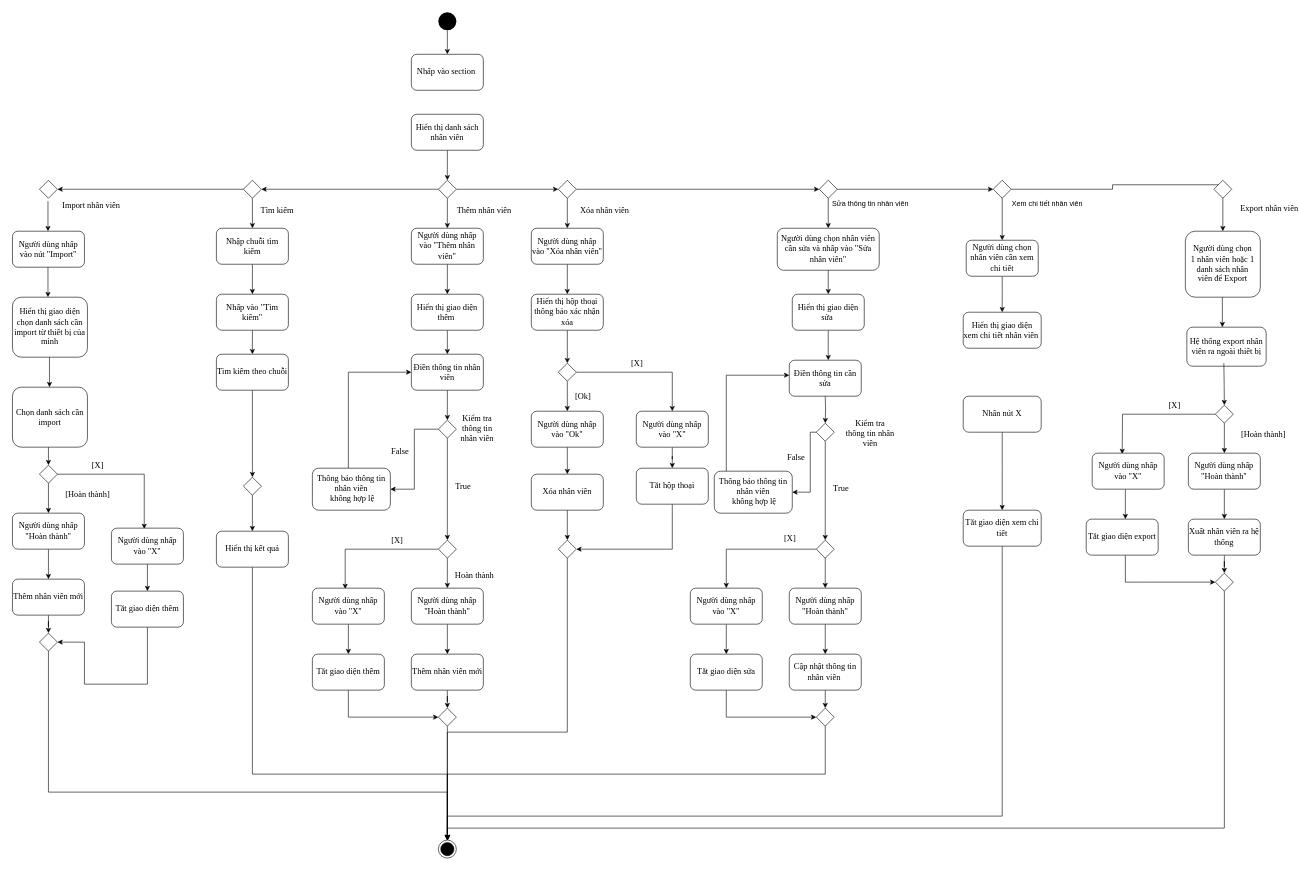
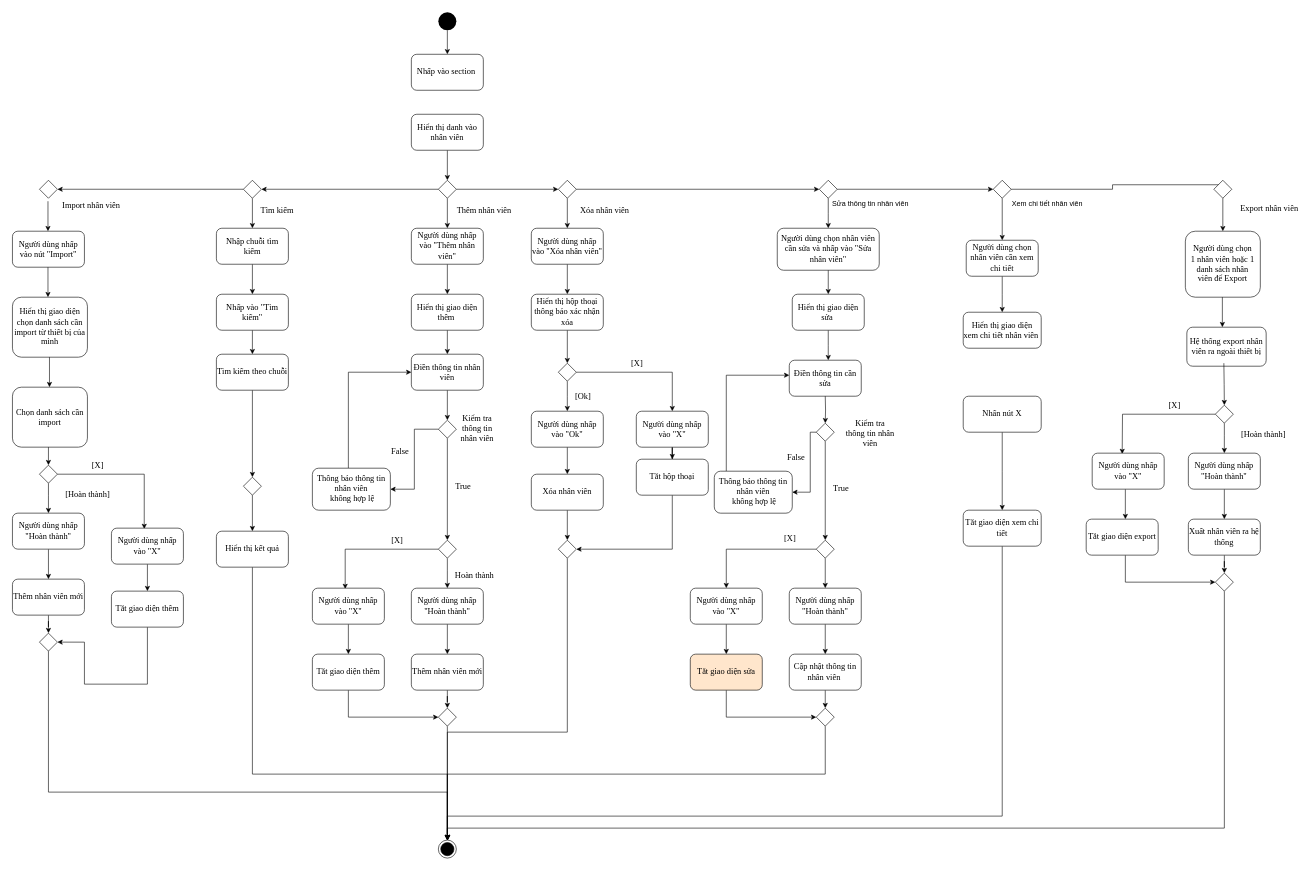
(447, 132) -> (447, 132)
(672, 486) -> (672, 477)
(726, 672) -> (726, 672)
